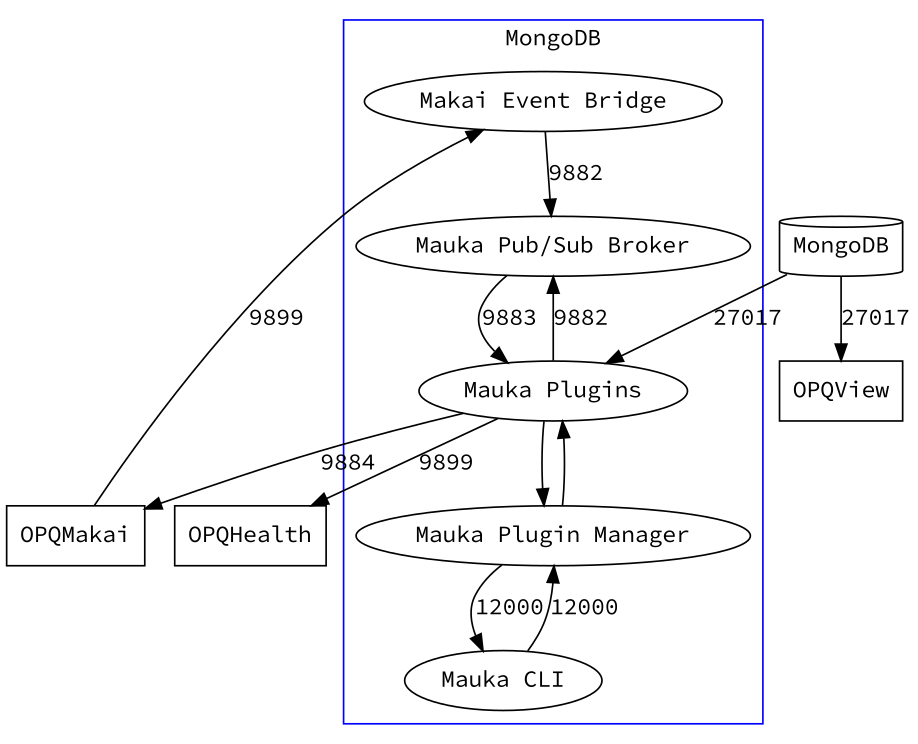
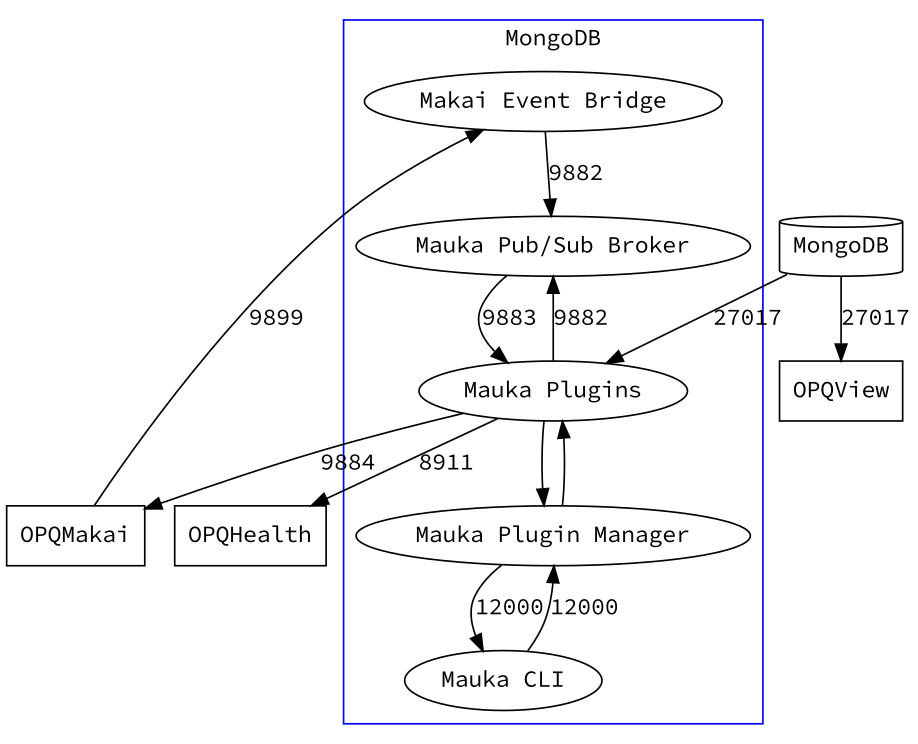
(447, 463) -> (447, 463)
